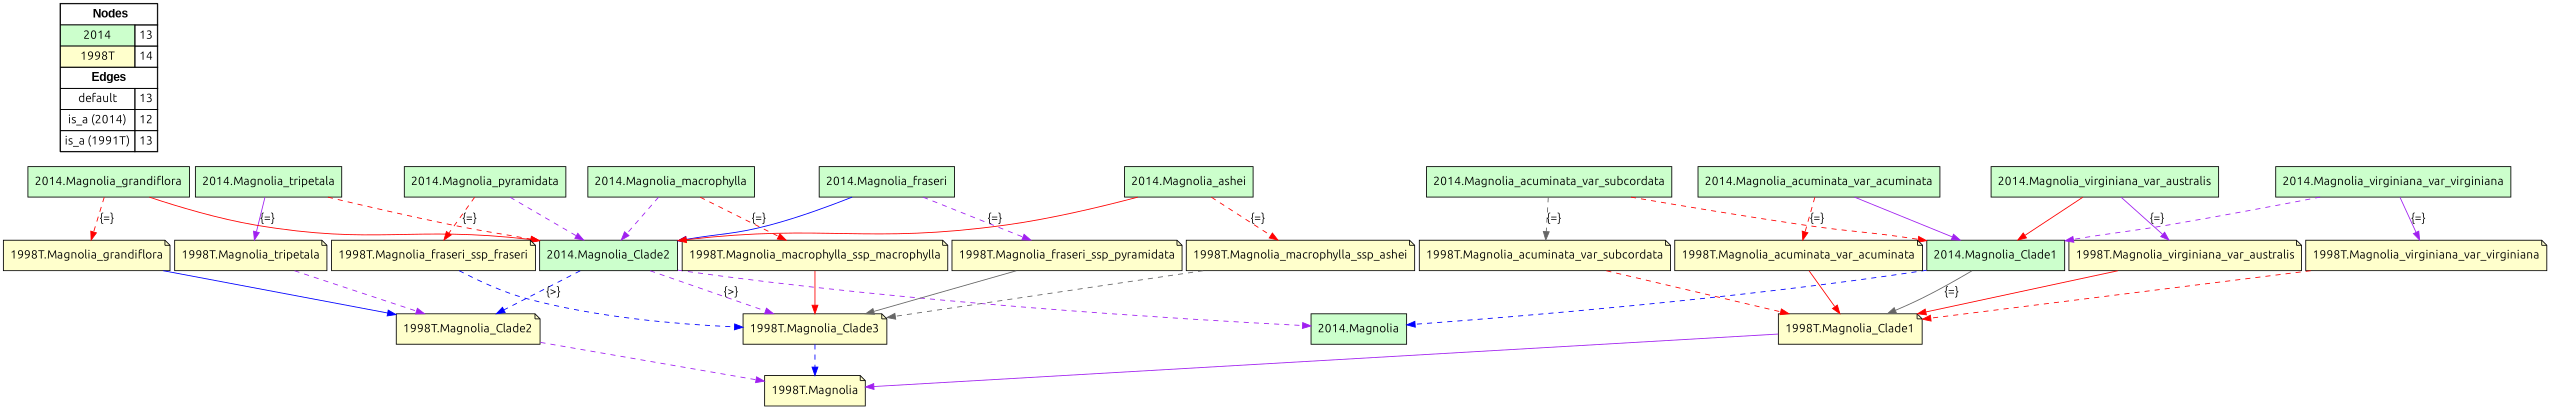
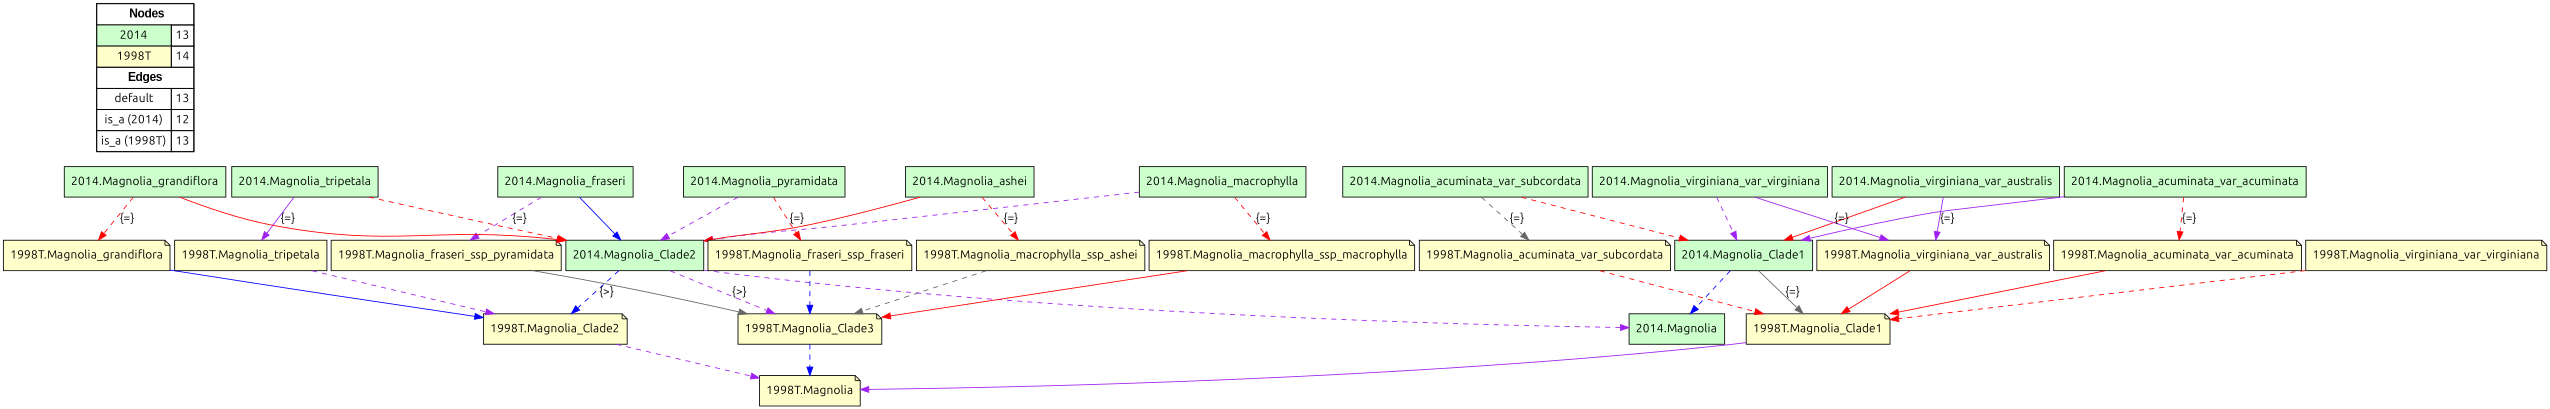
(98, 141) -> (134, 141)
(2408, 215) -> (1817, 217)
(251, 255) -> (251, 255)
